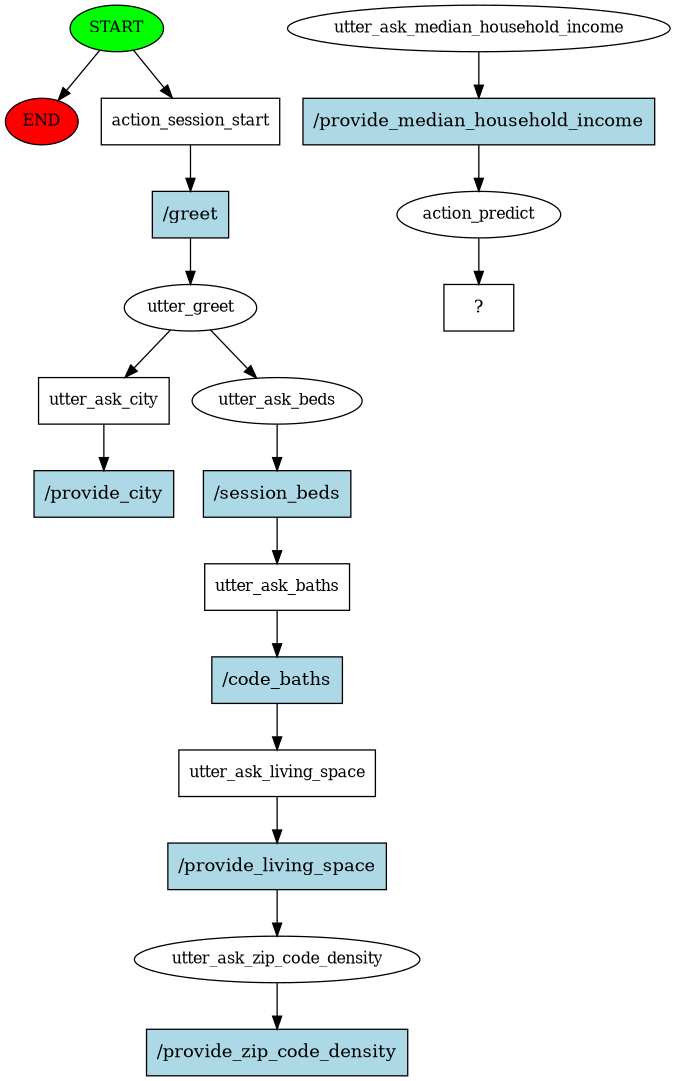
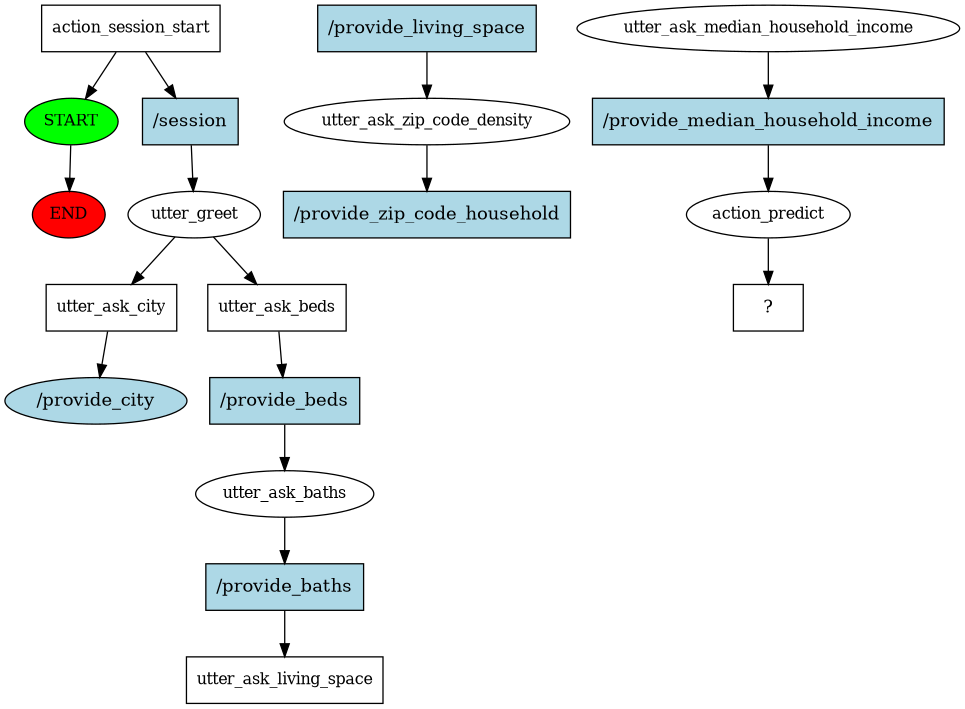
(149, 69) -> (104, 70)
(190, 215) -> (190, 122)
(277, 401) -> (277, 308)
(104, 494) -> (96, 401)
(277, 494) -> (285, 401)
(277, 587) -> (285, 494)
(277, 680) -> (285, 587)
(277, 813) -> none
(277, 1053) -> (427, 215)
